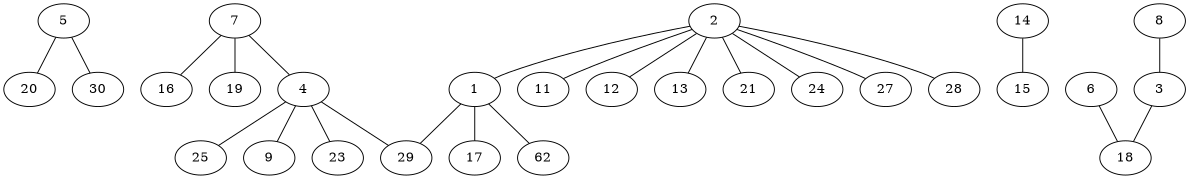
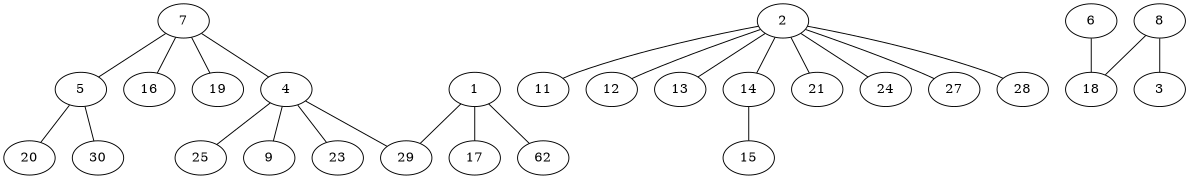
(591, 48) -> (766, 55)
none -> (132, 55)
(1143, 124) -> (1126, 55)
